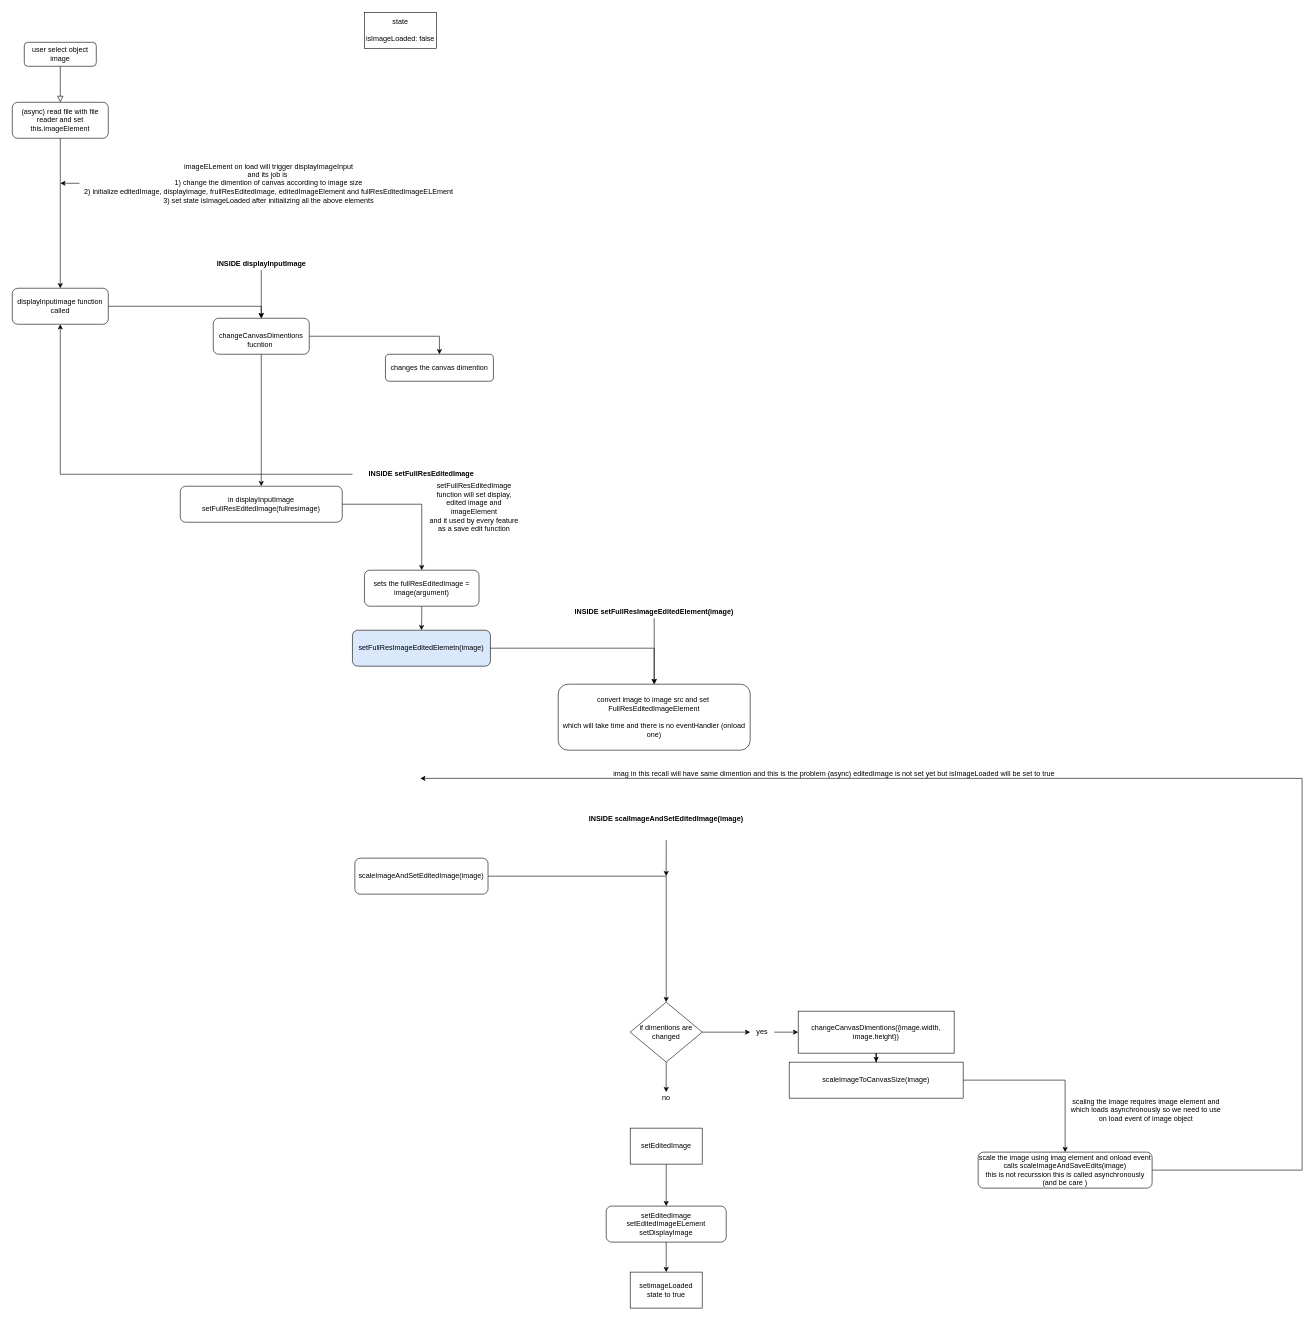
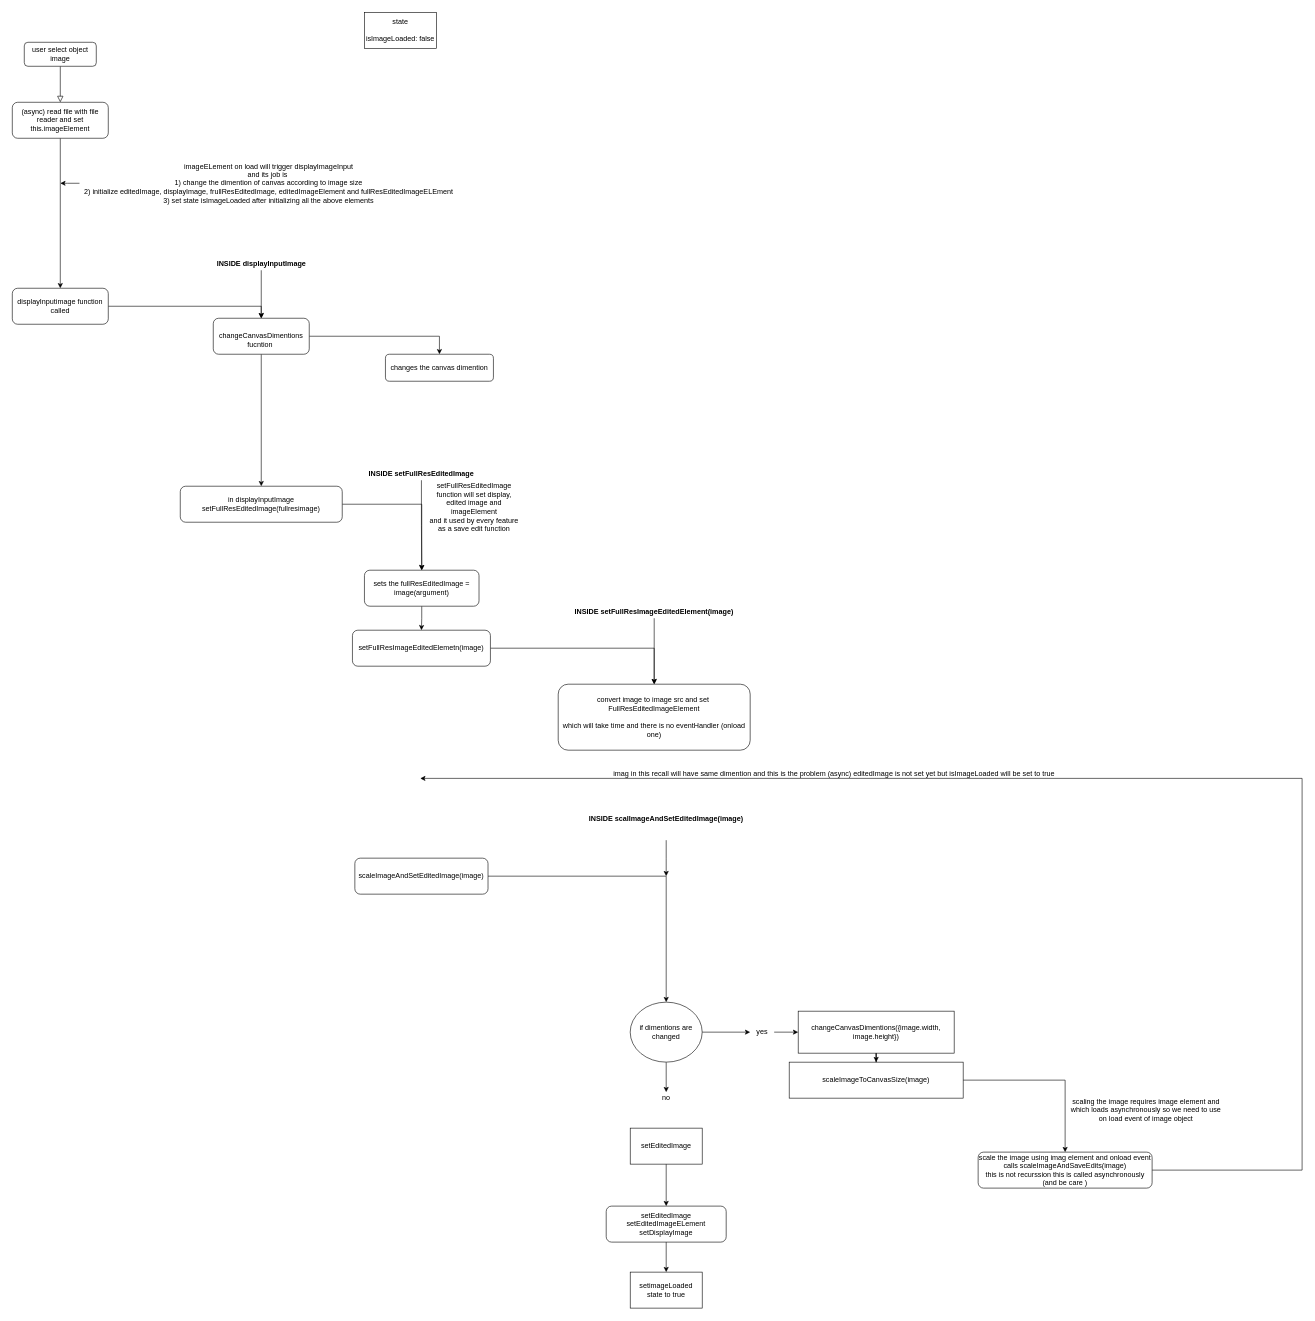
(60, 474) -> (422, 491)
(422, 648) -> (422, 648)
(666, 1032) -> (666, 1032)
